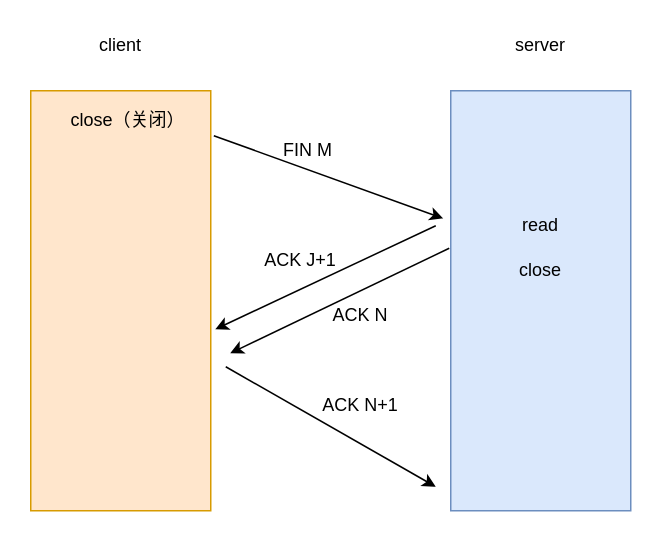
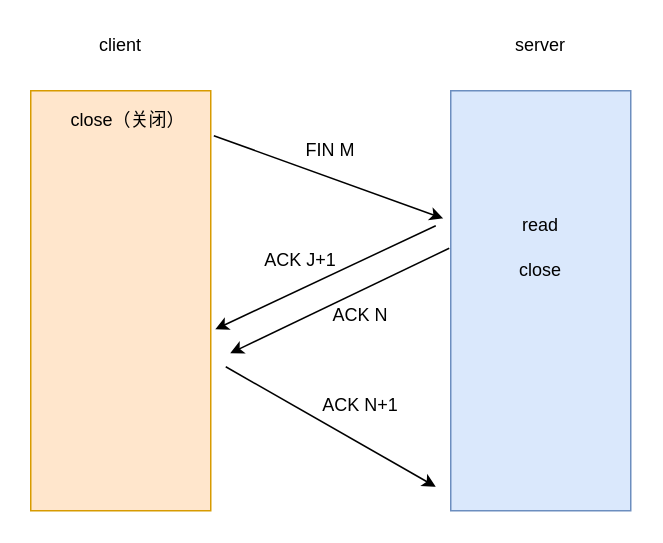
(308, 151) -> (331, 151)
